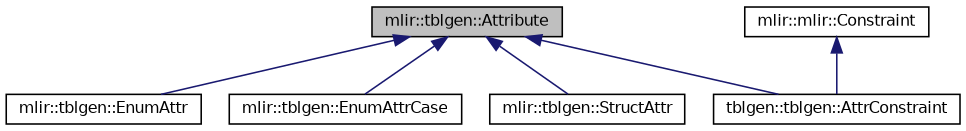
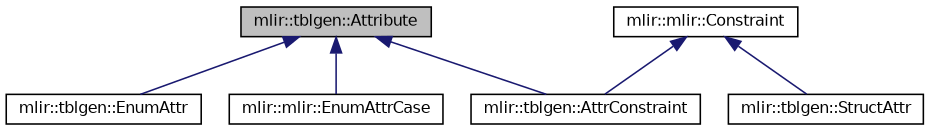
(534, 70) -> (772, 70)
(345, 109) -> (336, 109)
(837, 109) -> (586, 109)
